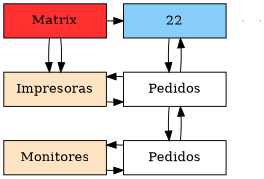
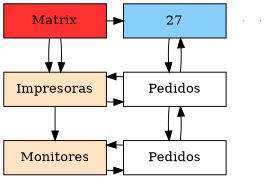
(175, 21) -> (175, 21)
none -> (55, 119)
